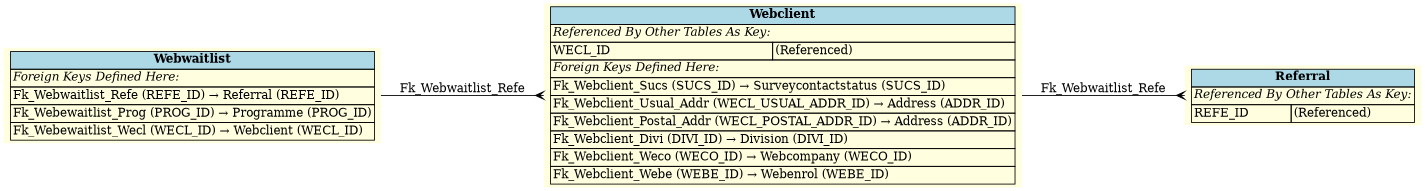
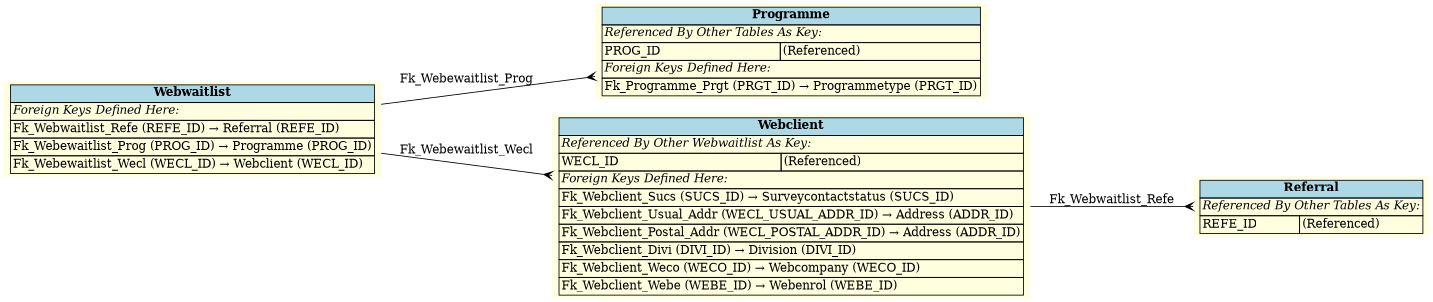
(662, 32) -> (687, 143)
none -> (791, 51)
(462, 89) -> (467, 150)
